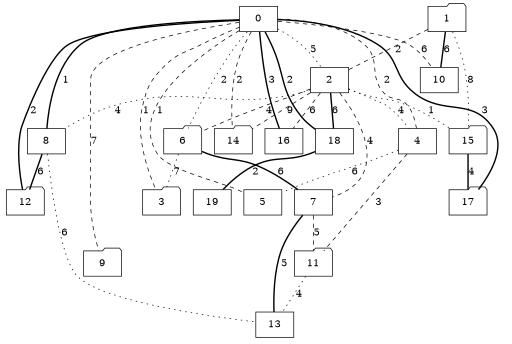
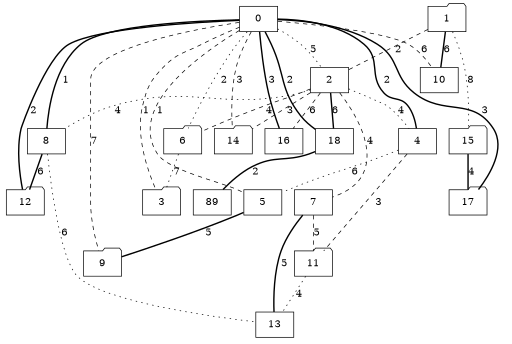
(369, 50) -> (369, 50)
(240, 80) -> (240, 80)
(417, 110) -> none
(290, 111) -> (290, 111)
(248, 162) -> none
(212, 202) -> (212, 202)
none -> (183, 236)
